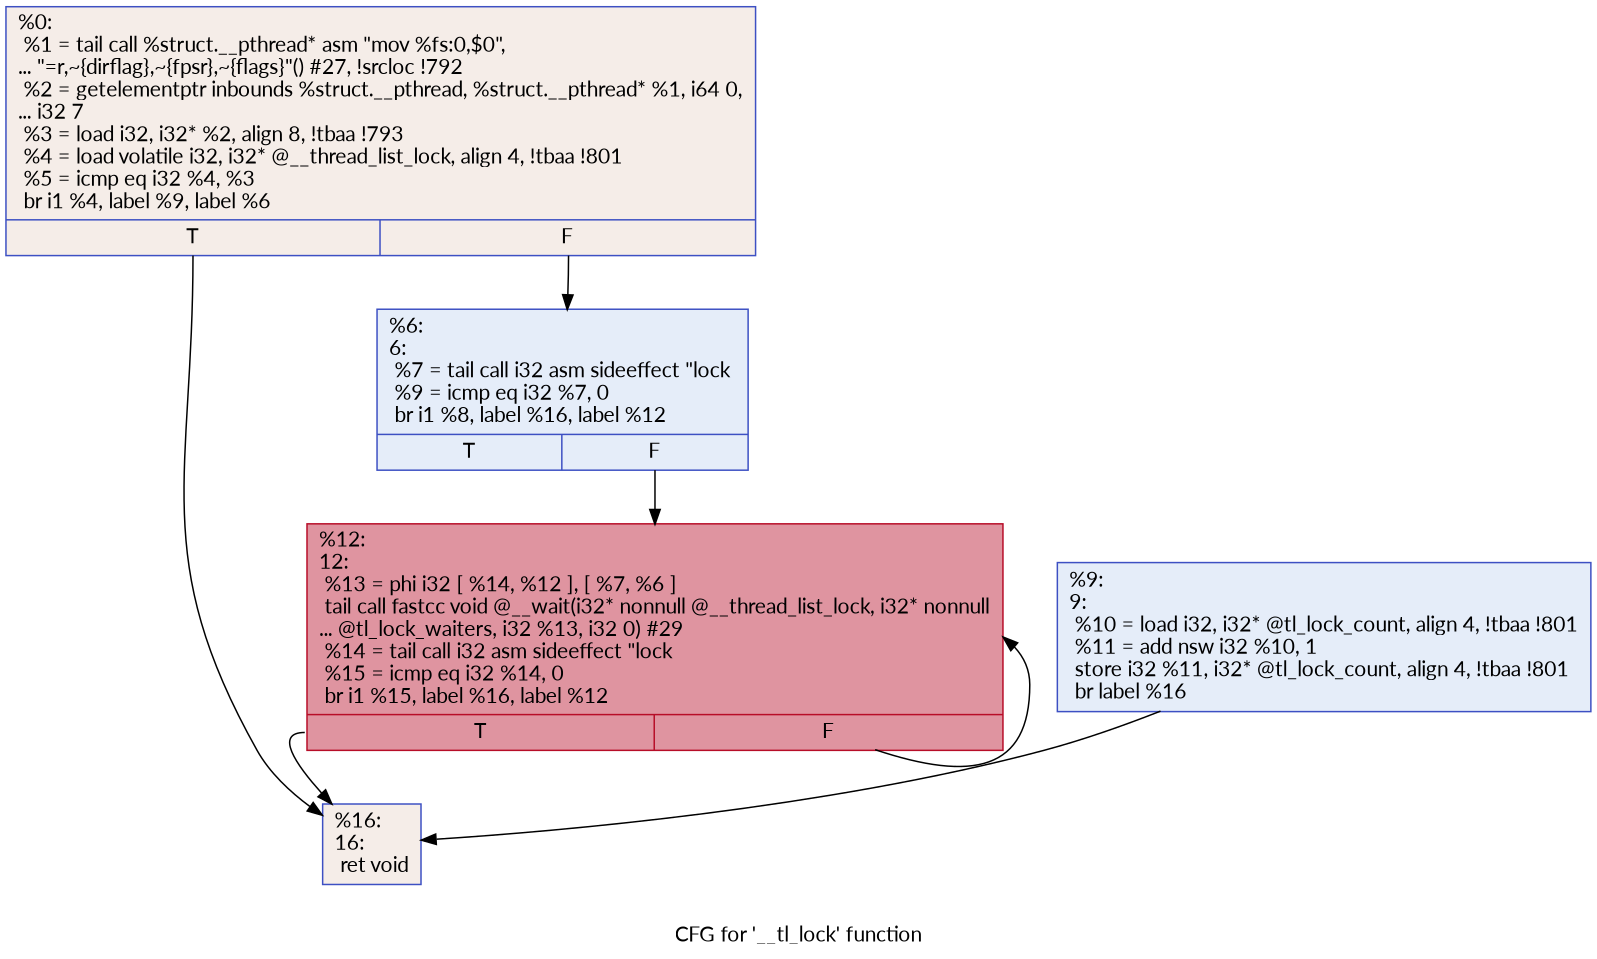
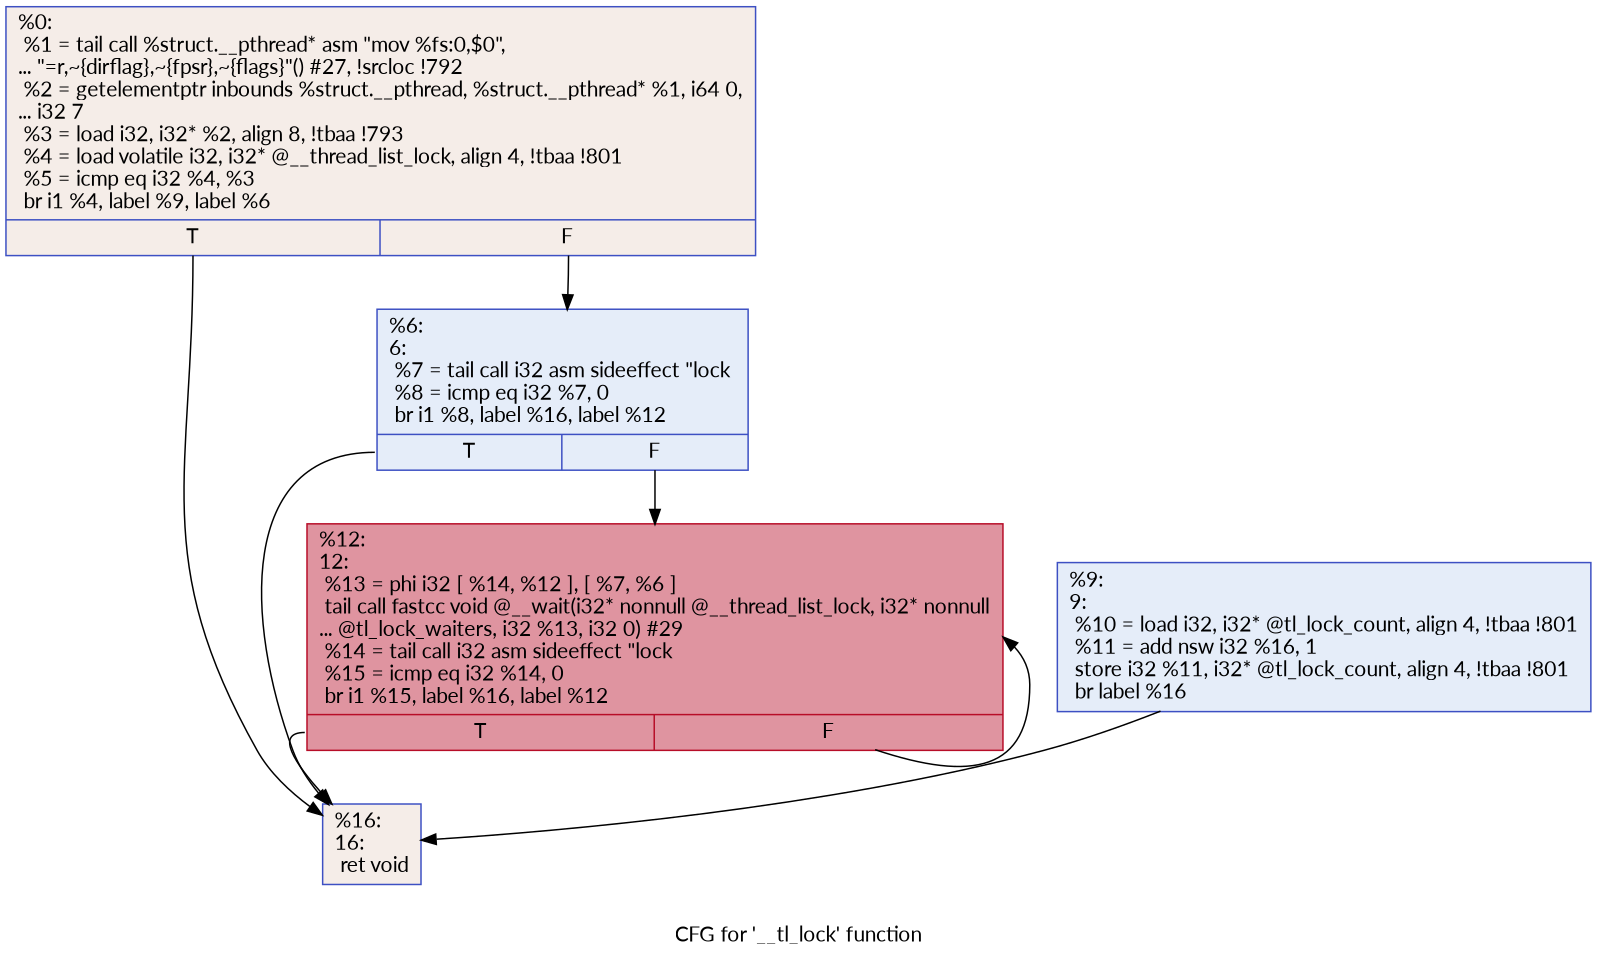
(499, 393) -> (499, 393)
none -> (262, 596)
(1194, 648) -> (1194, 648)
